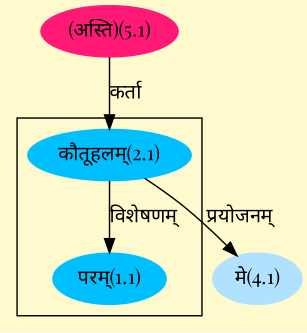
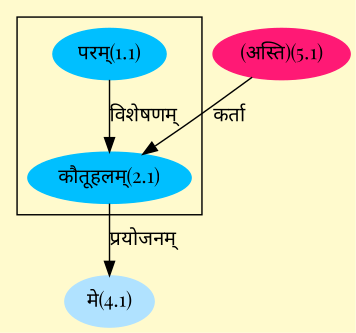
(110, 210) -> (110, 109)
